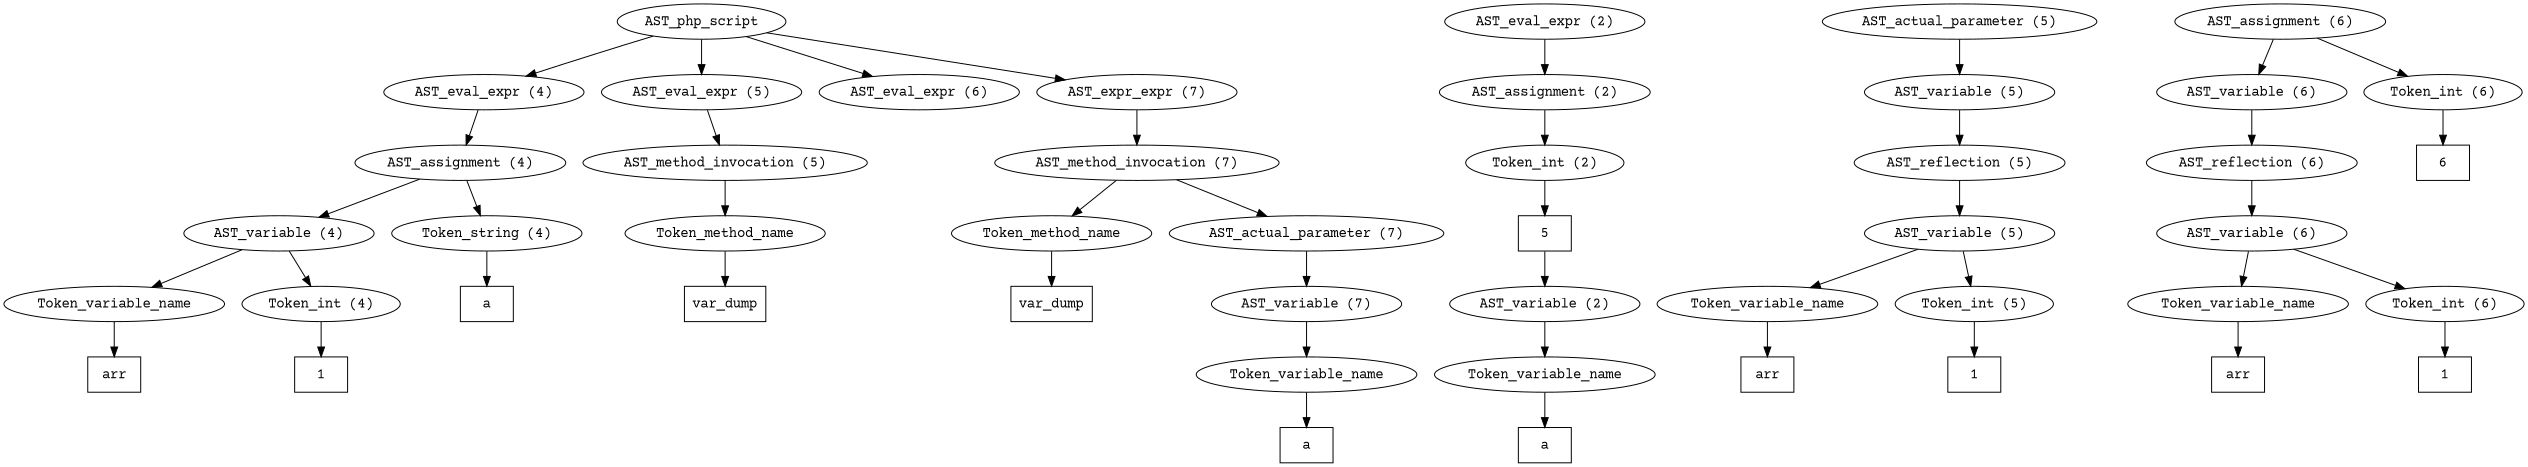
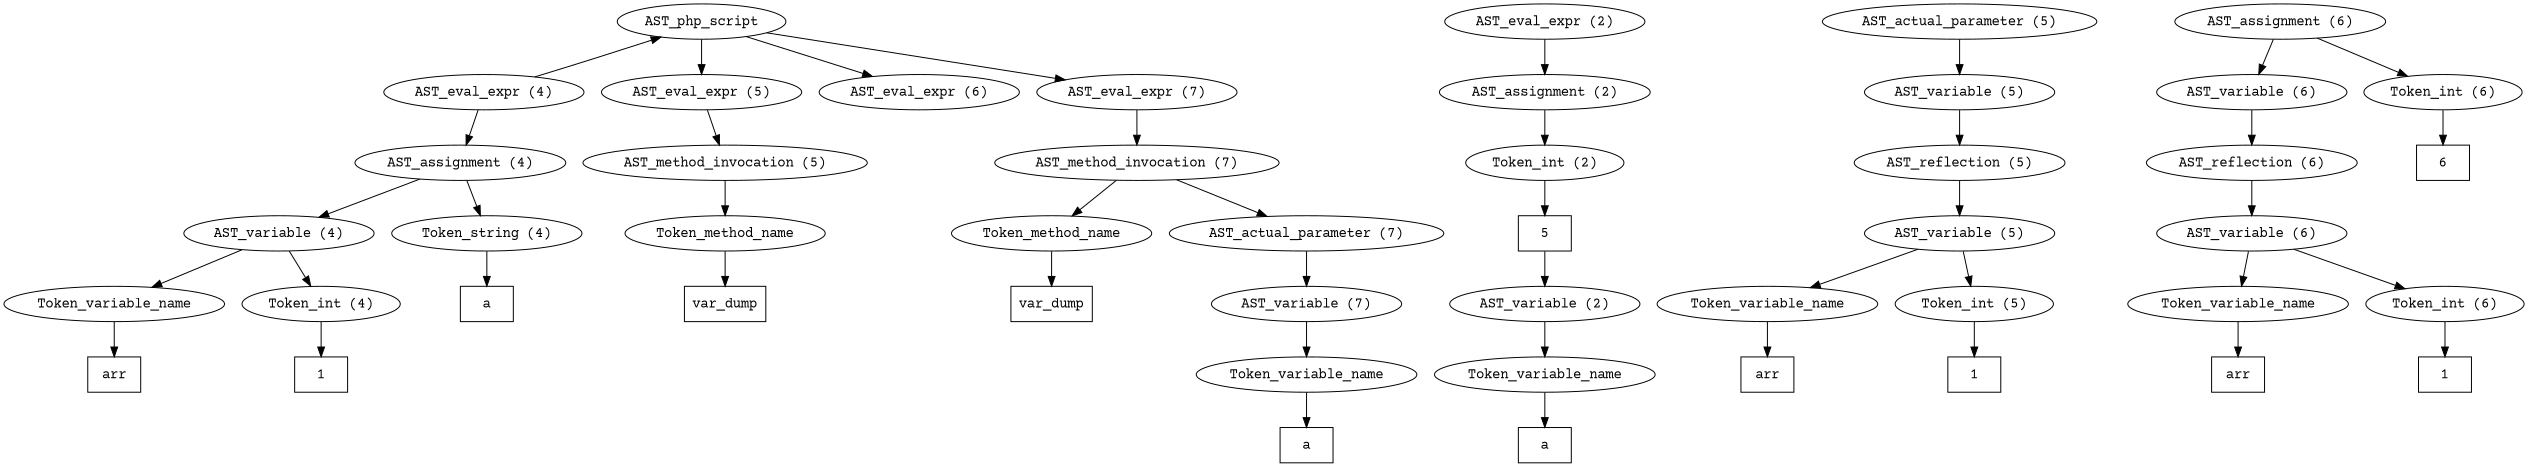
(594, 54) -> (593, 59)
(1137, 92) -> (1137, 92)
